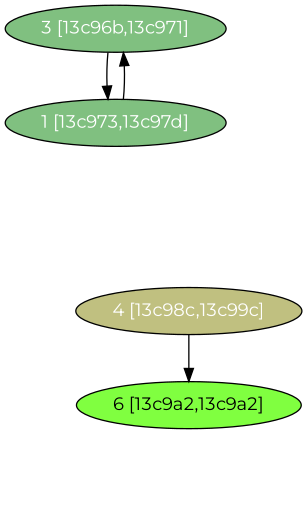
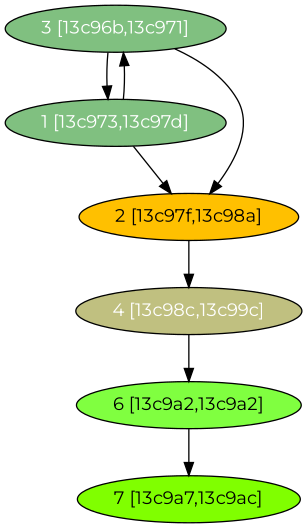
none -> (189, 217)
none -> (189, 499)
